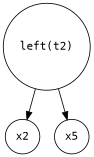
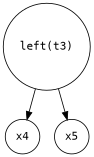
(47, 47) -> (47, 47)
(23, 137) -> (23, 137)
